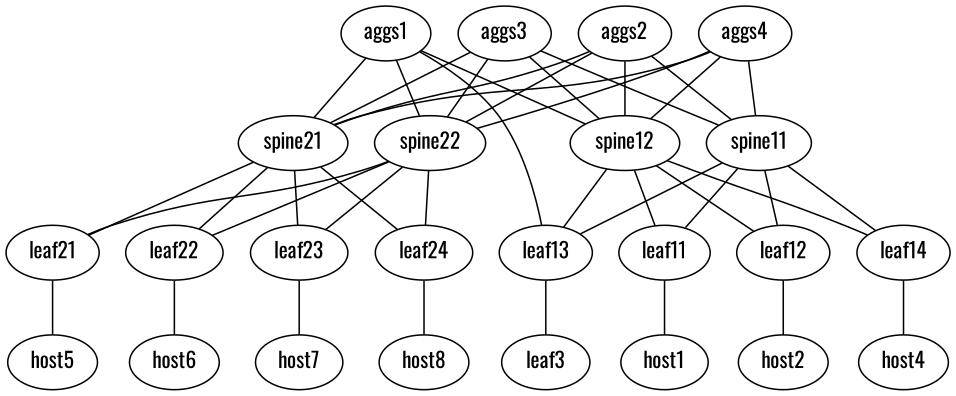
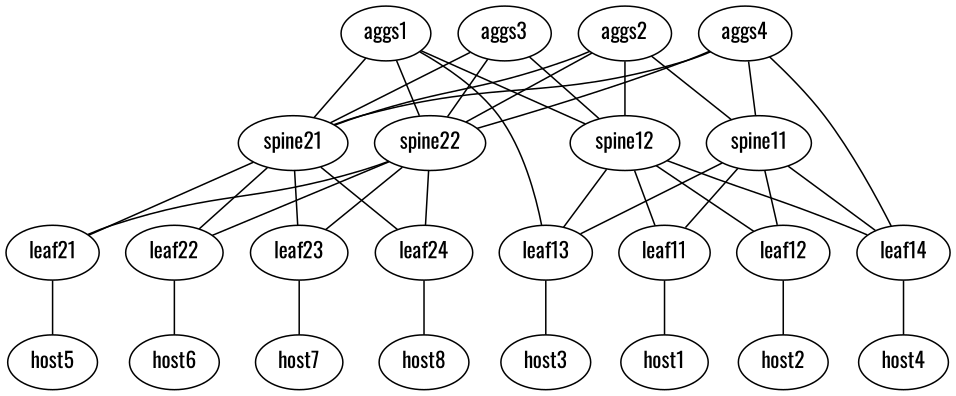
(638, 92) -> none
(680, 93) -> (839, 136)
(546, 362) -> (546, 362)
